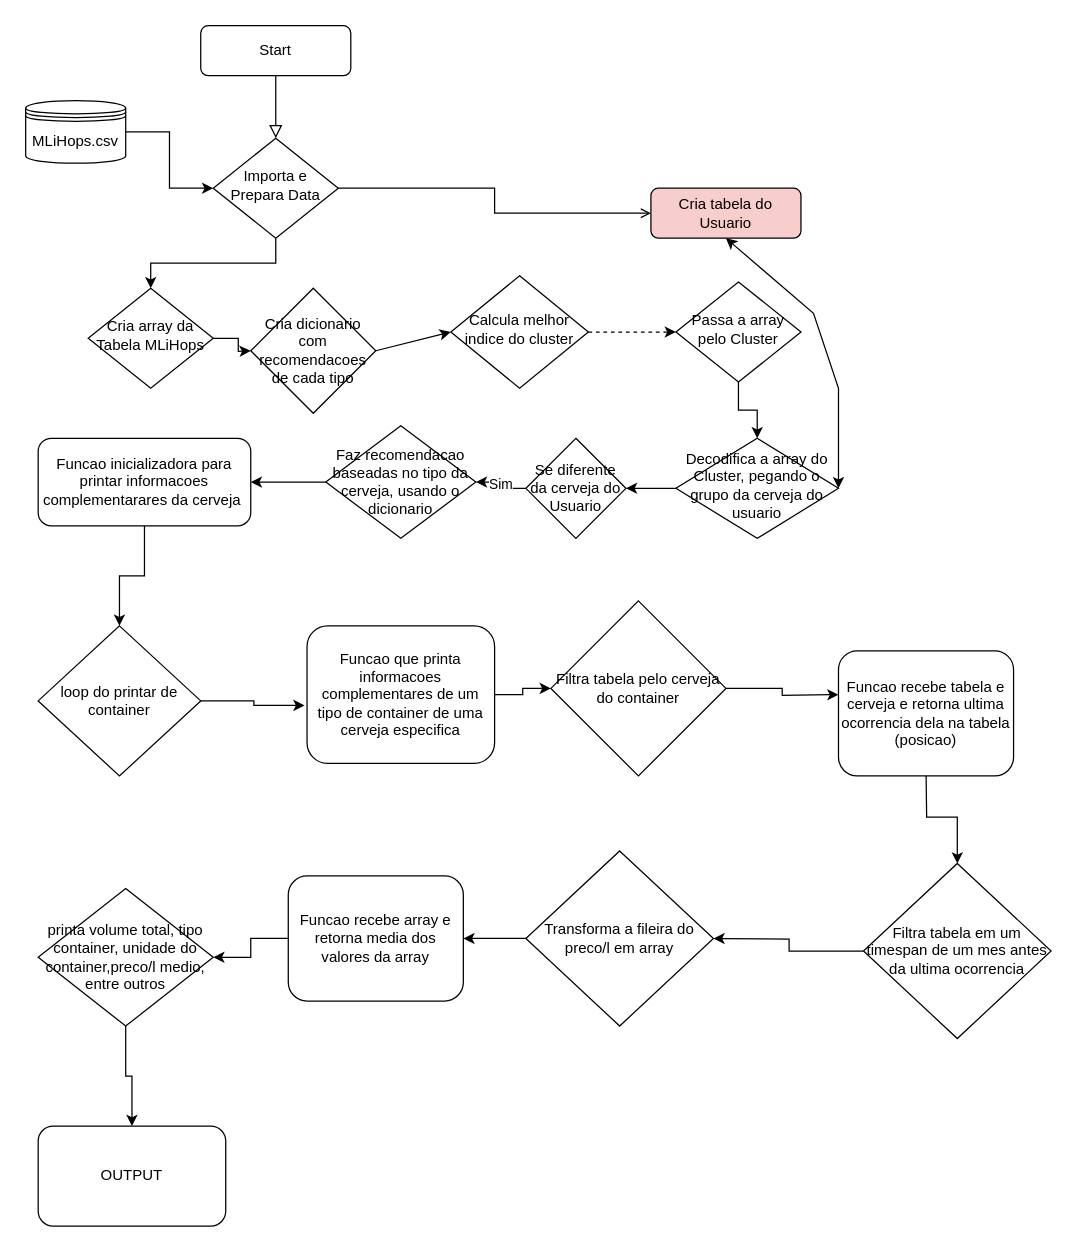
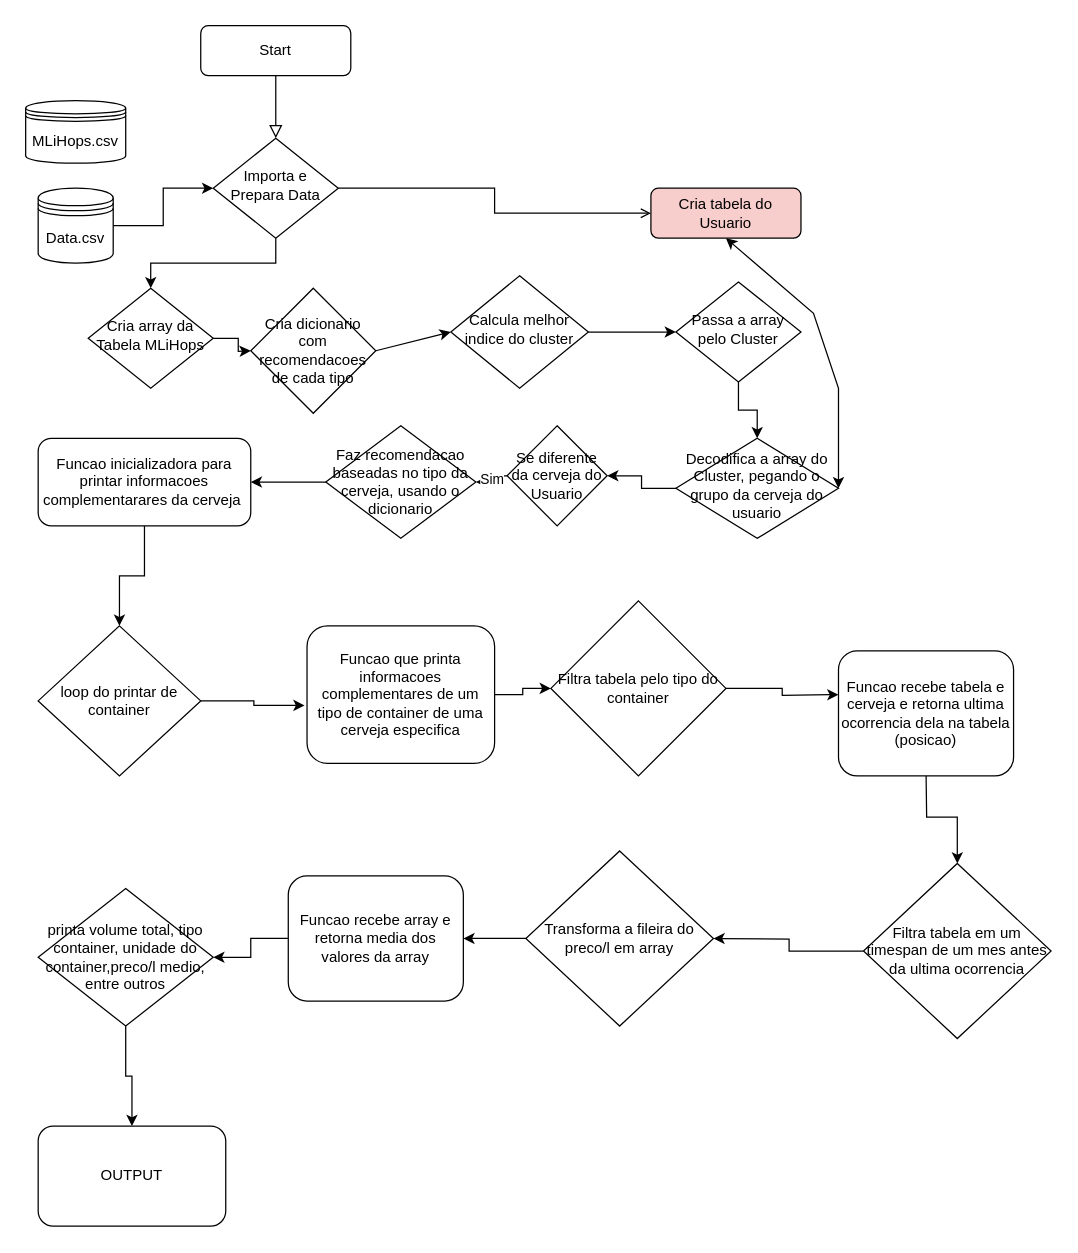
(169, 137) -> none
none -> (76, 226)
none -> (158, 226)
(626, 332) -> (626, 332)
(576, 488) -> (557, 476)
(638, 688) -> (638, 688)
